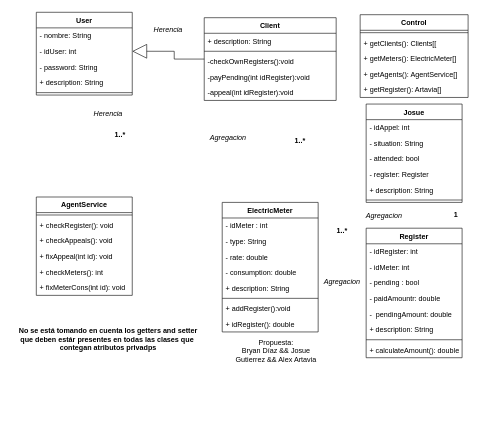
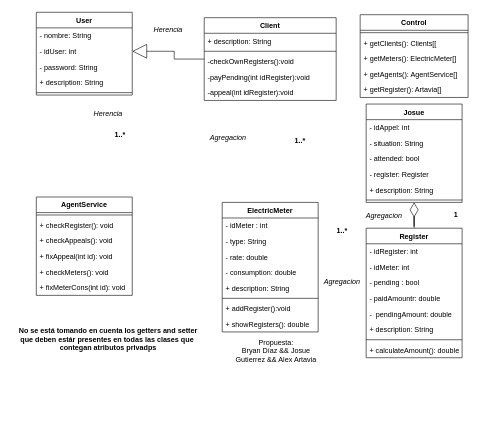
none -> (414, 220)
(76, 272) -> (78, 272)
(264, 325) -> (271, 325)
